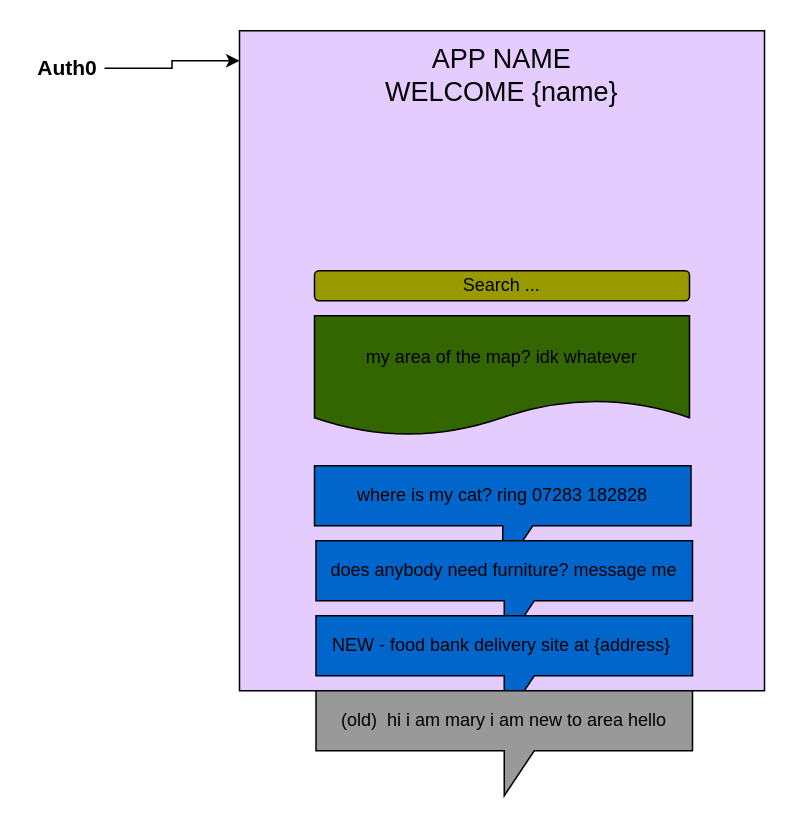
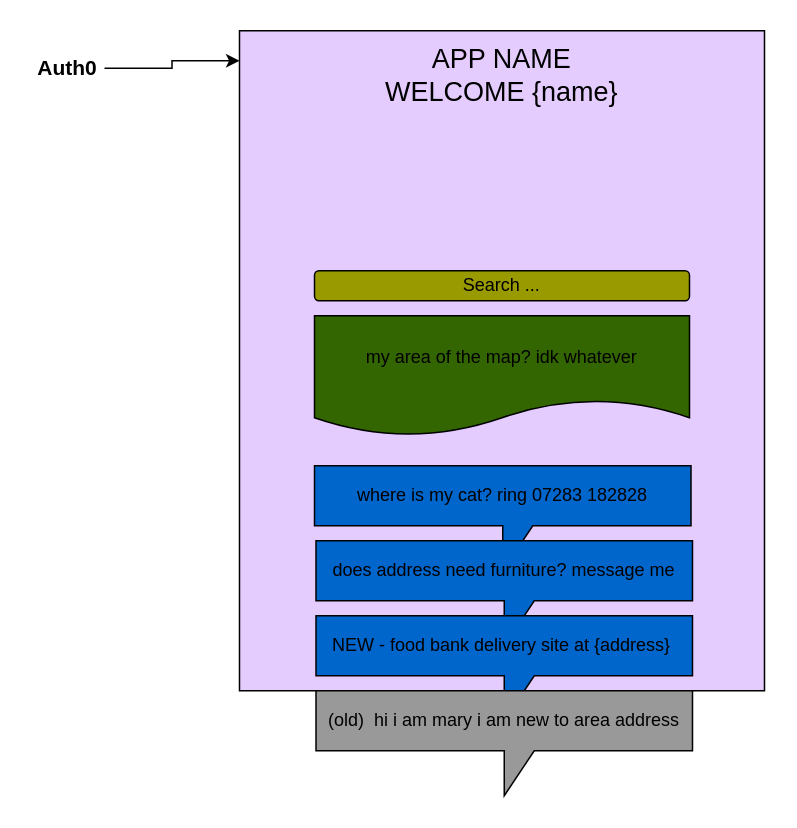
(504, 571) -> (504, 571)
(504, 721) -> (504, 721)
